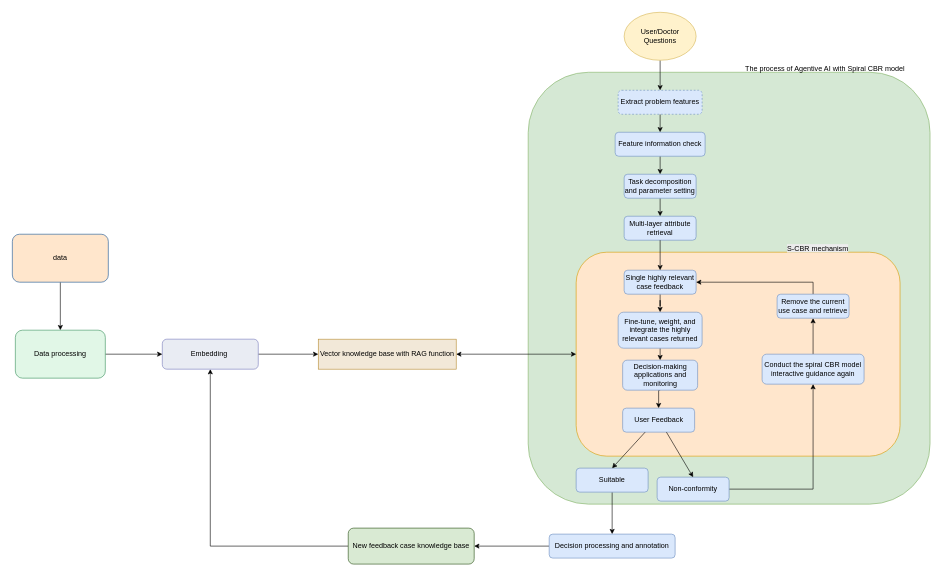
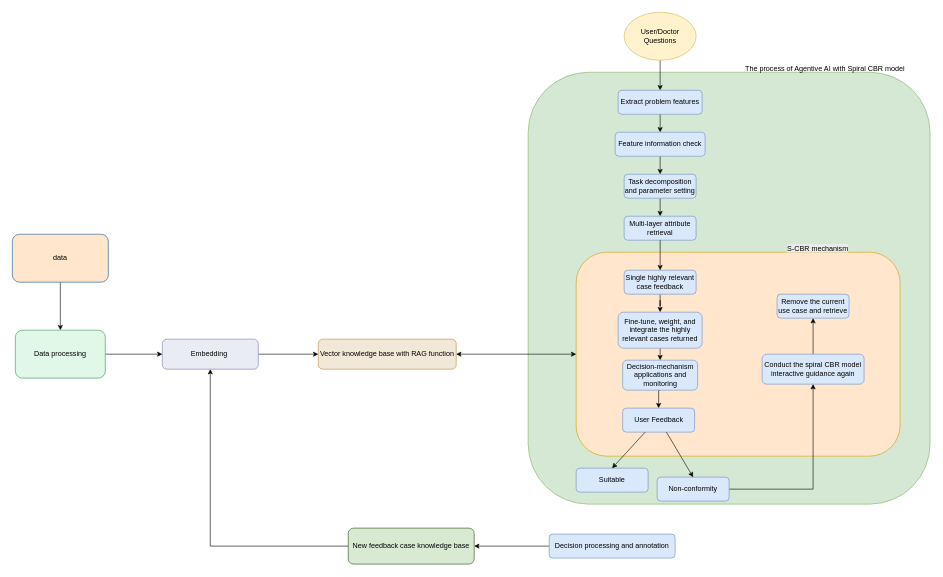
(660, 102) -> (660, 102)
(813, 282) -> none
(387, 354) -> (387, 354)
(661, 375) -> (661, 375)
(612, 528) -> none
